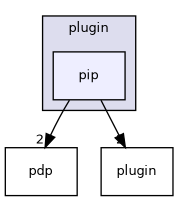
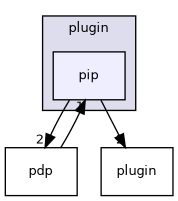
none -> (71, 130)
